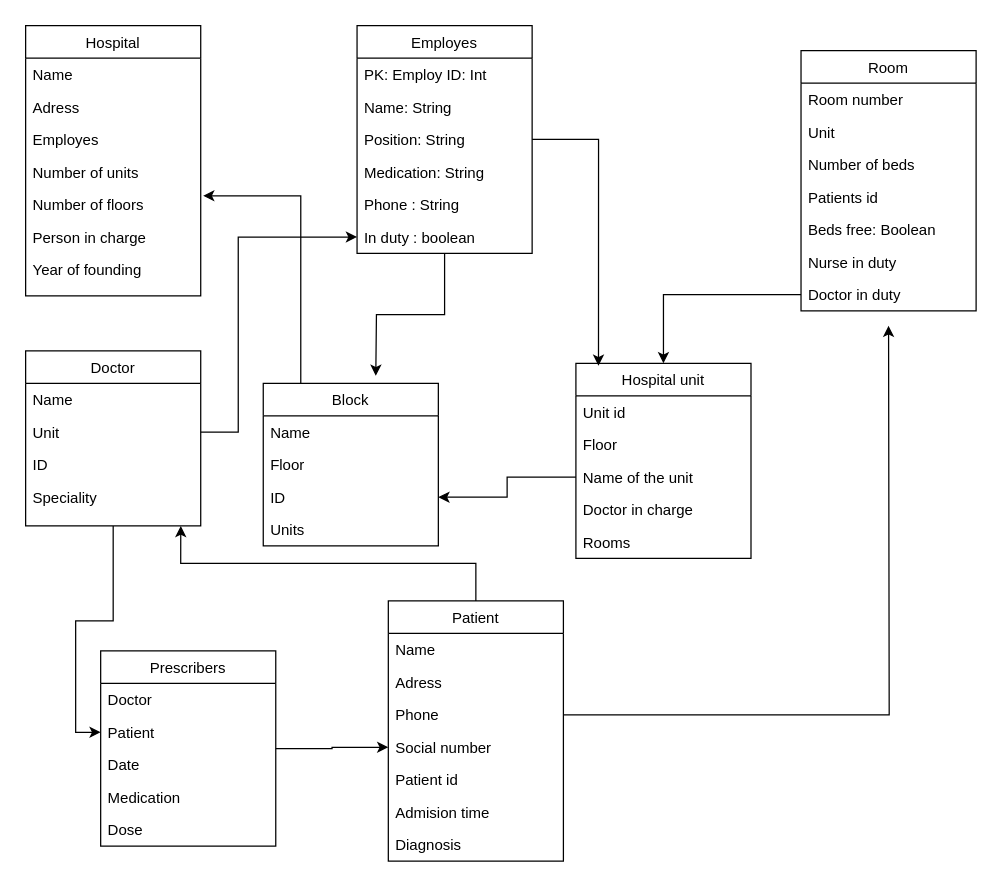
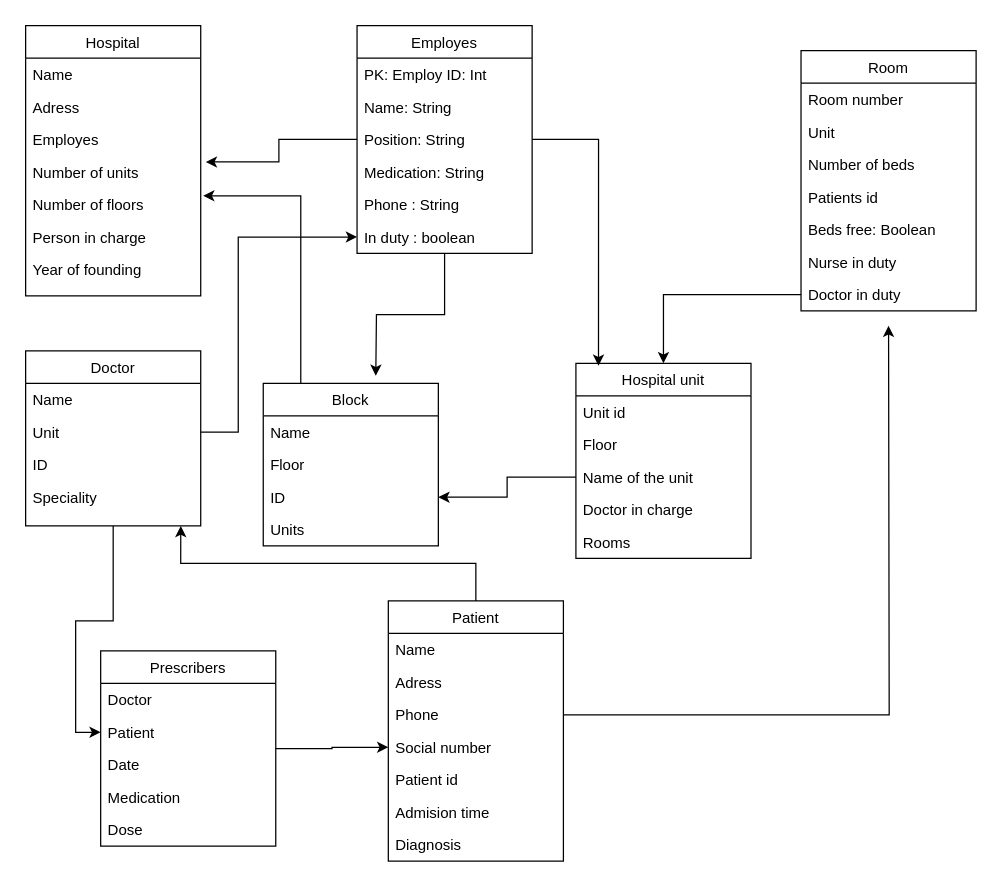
none -> (279, 143)
